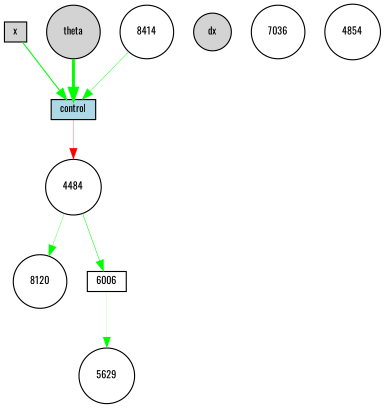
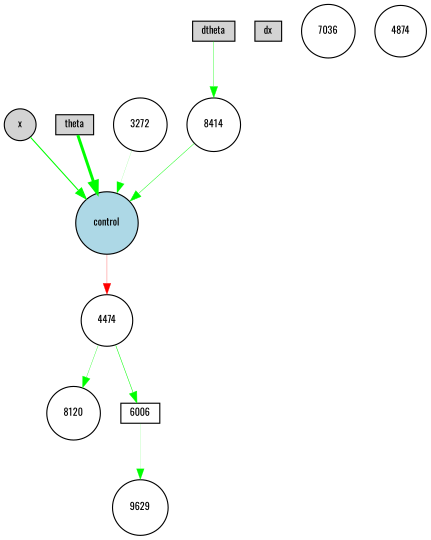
none -> (214, 31)
(16, 32) -> (20, 125)
(73, 32) -> (75, 125)
(212, 32) -> (268, 31)
(353, 32) -> (401, 31)
(73, 110) -> (107, 223)
none -> (140, 125)
(73, 187) -> (107, 320)
(107, 376) -> (140, 508)
